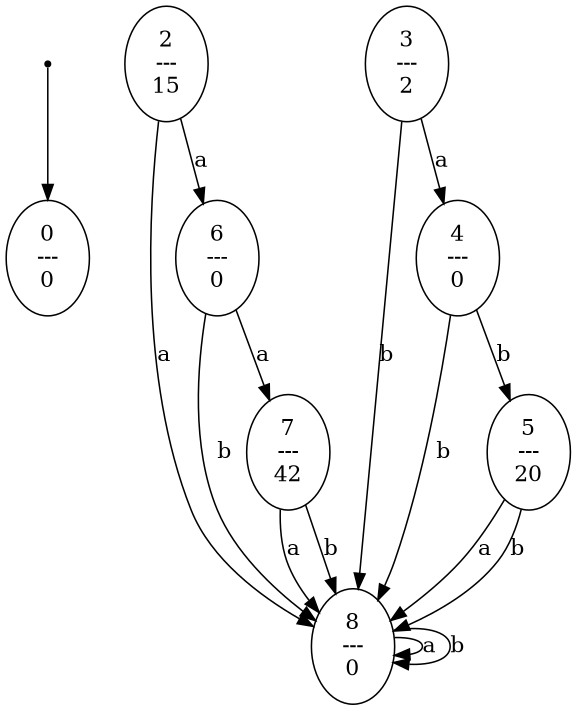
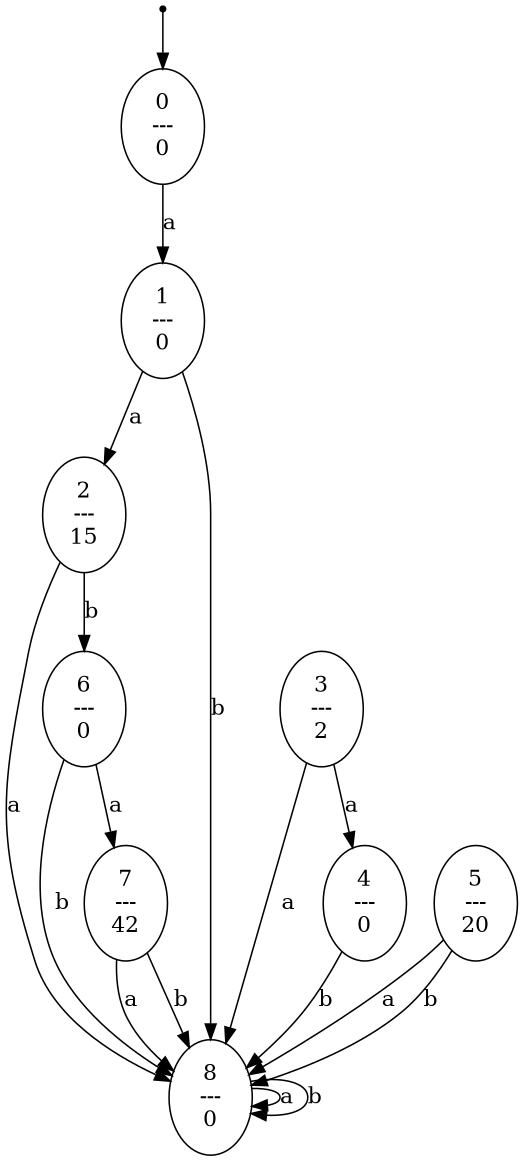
(201, 161) -> (92, 612)
none -> (163, 321)
(491, 348) -> none
(387, 355) -> (289, 903)
